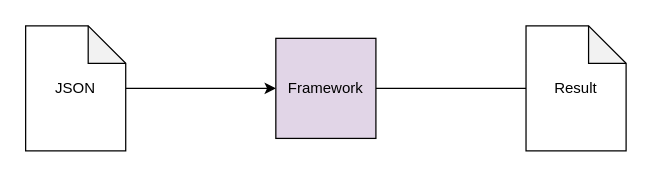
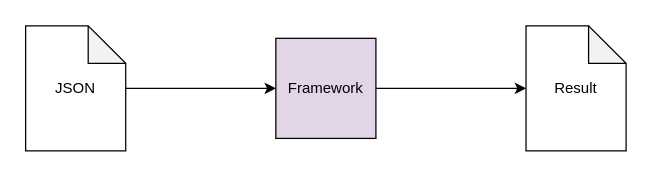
(519, 88) -> (516, 88)
